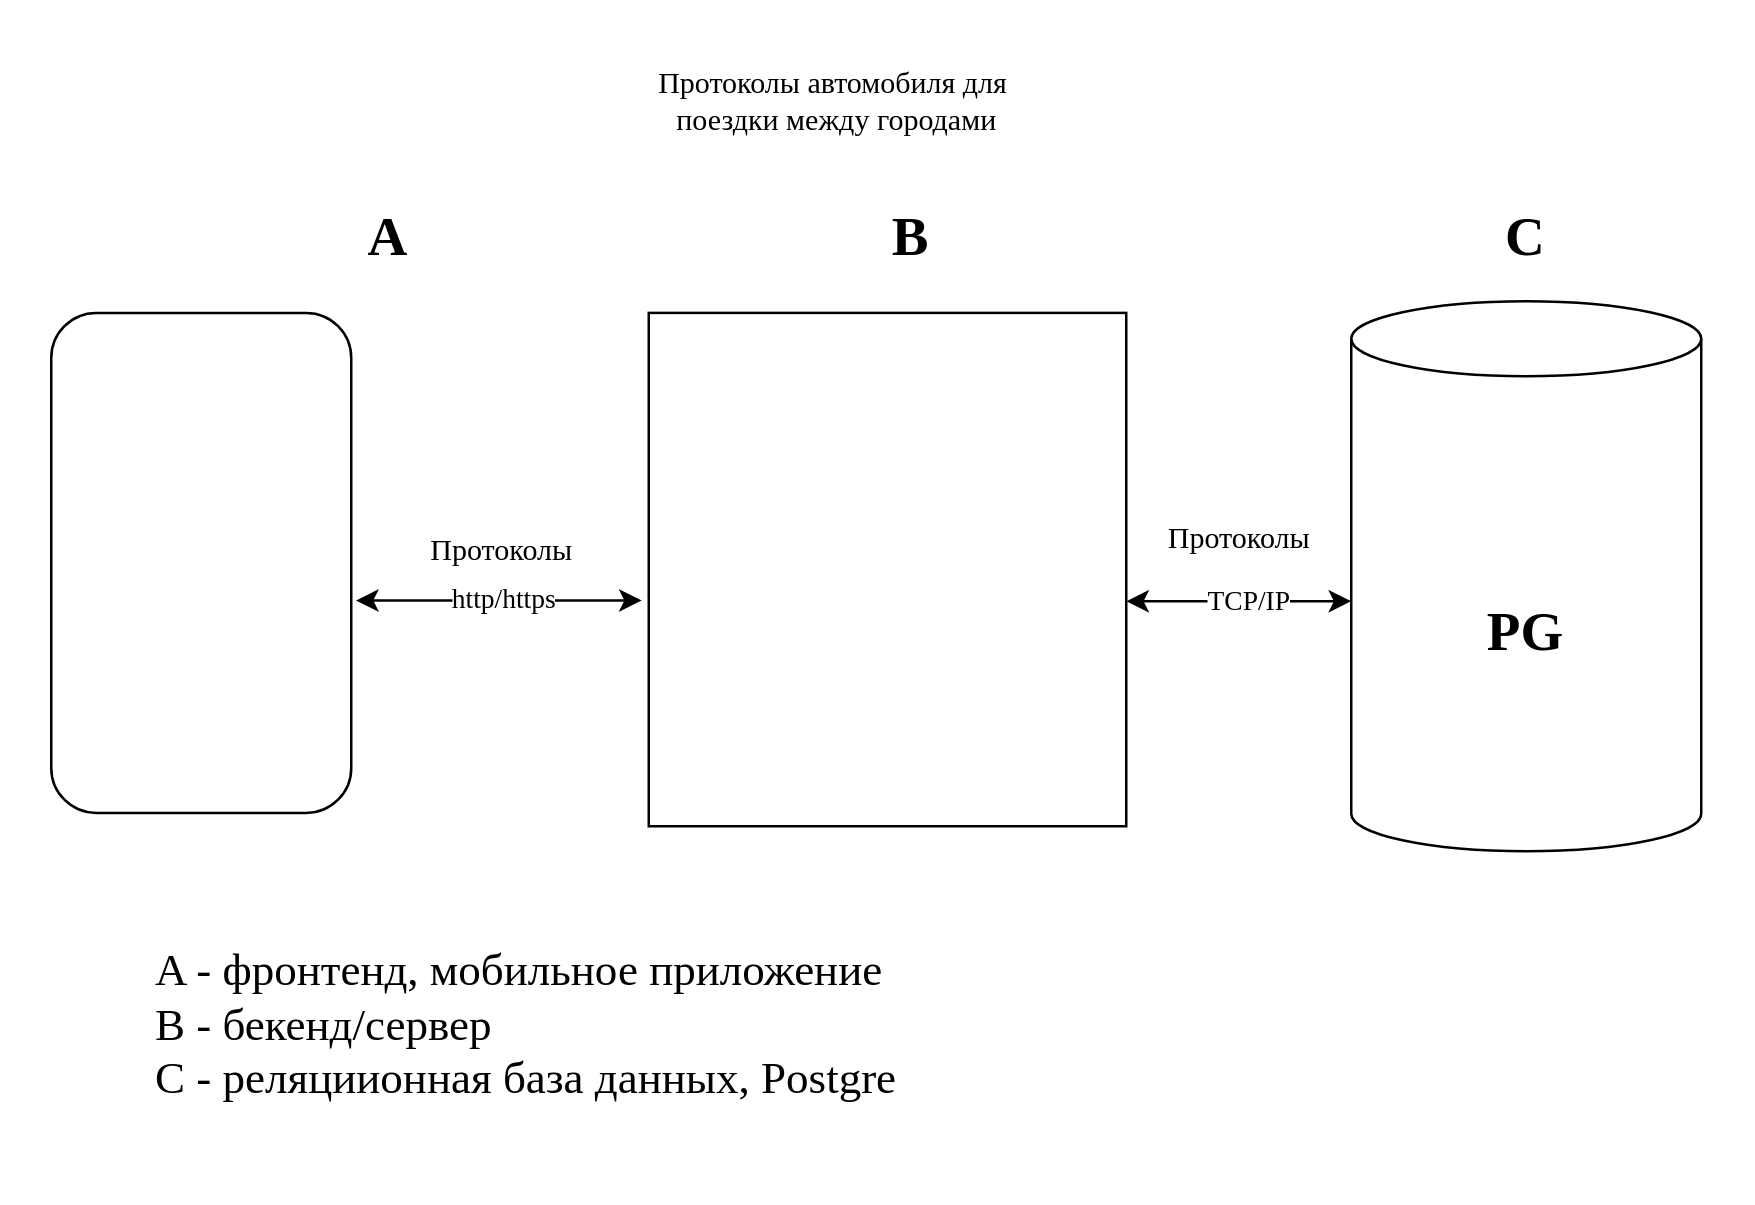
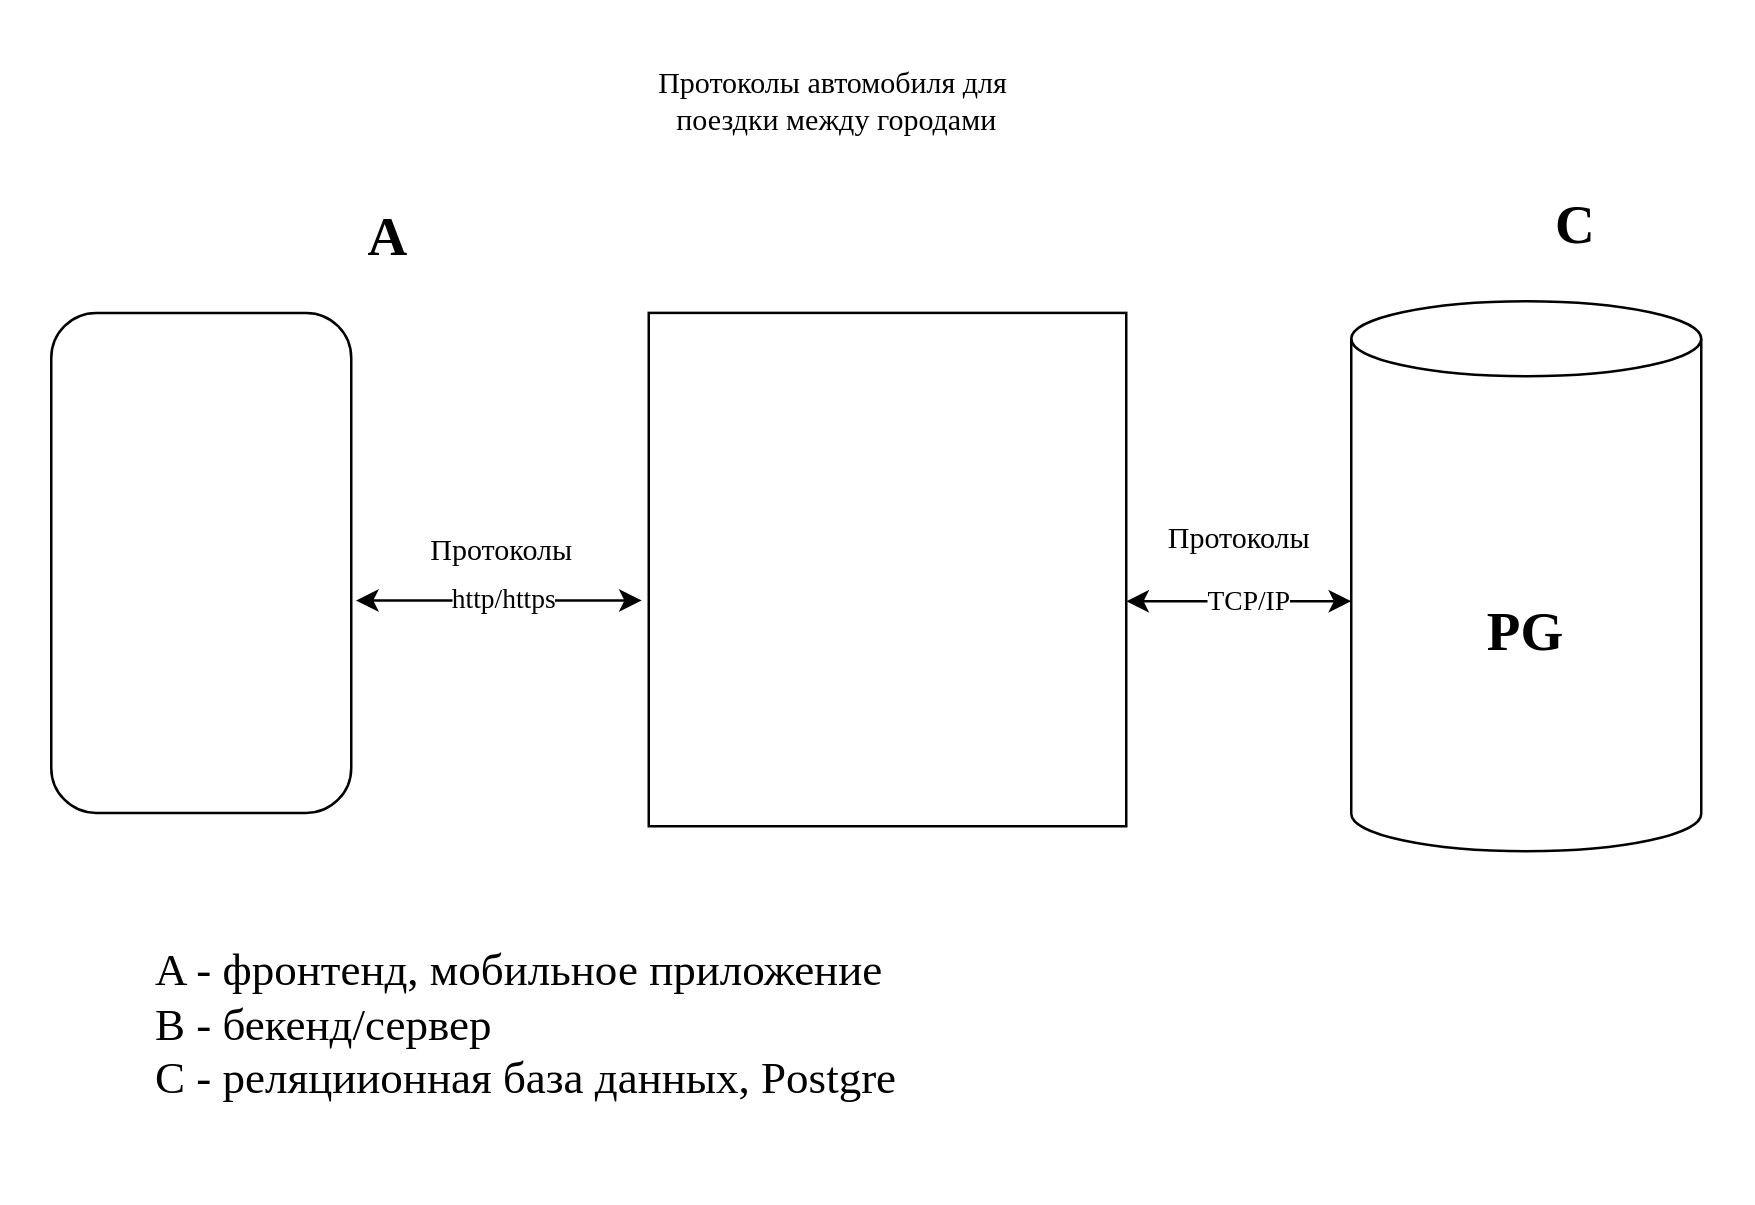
(911, 239) -> none
(1526, 239) -> (1576, 226)
